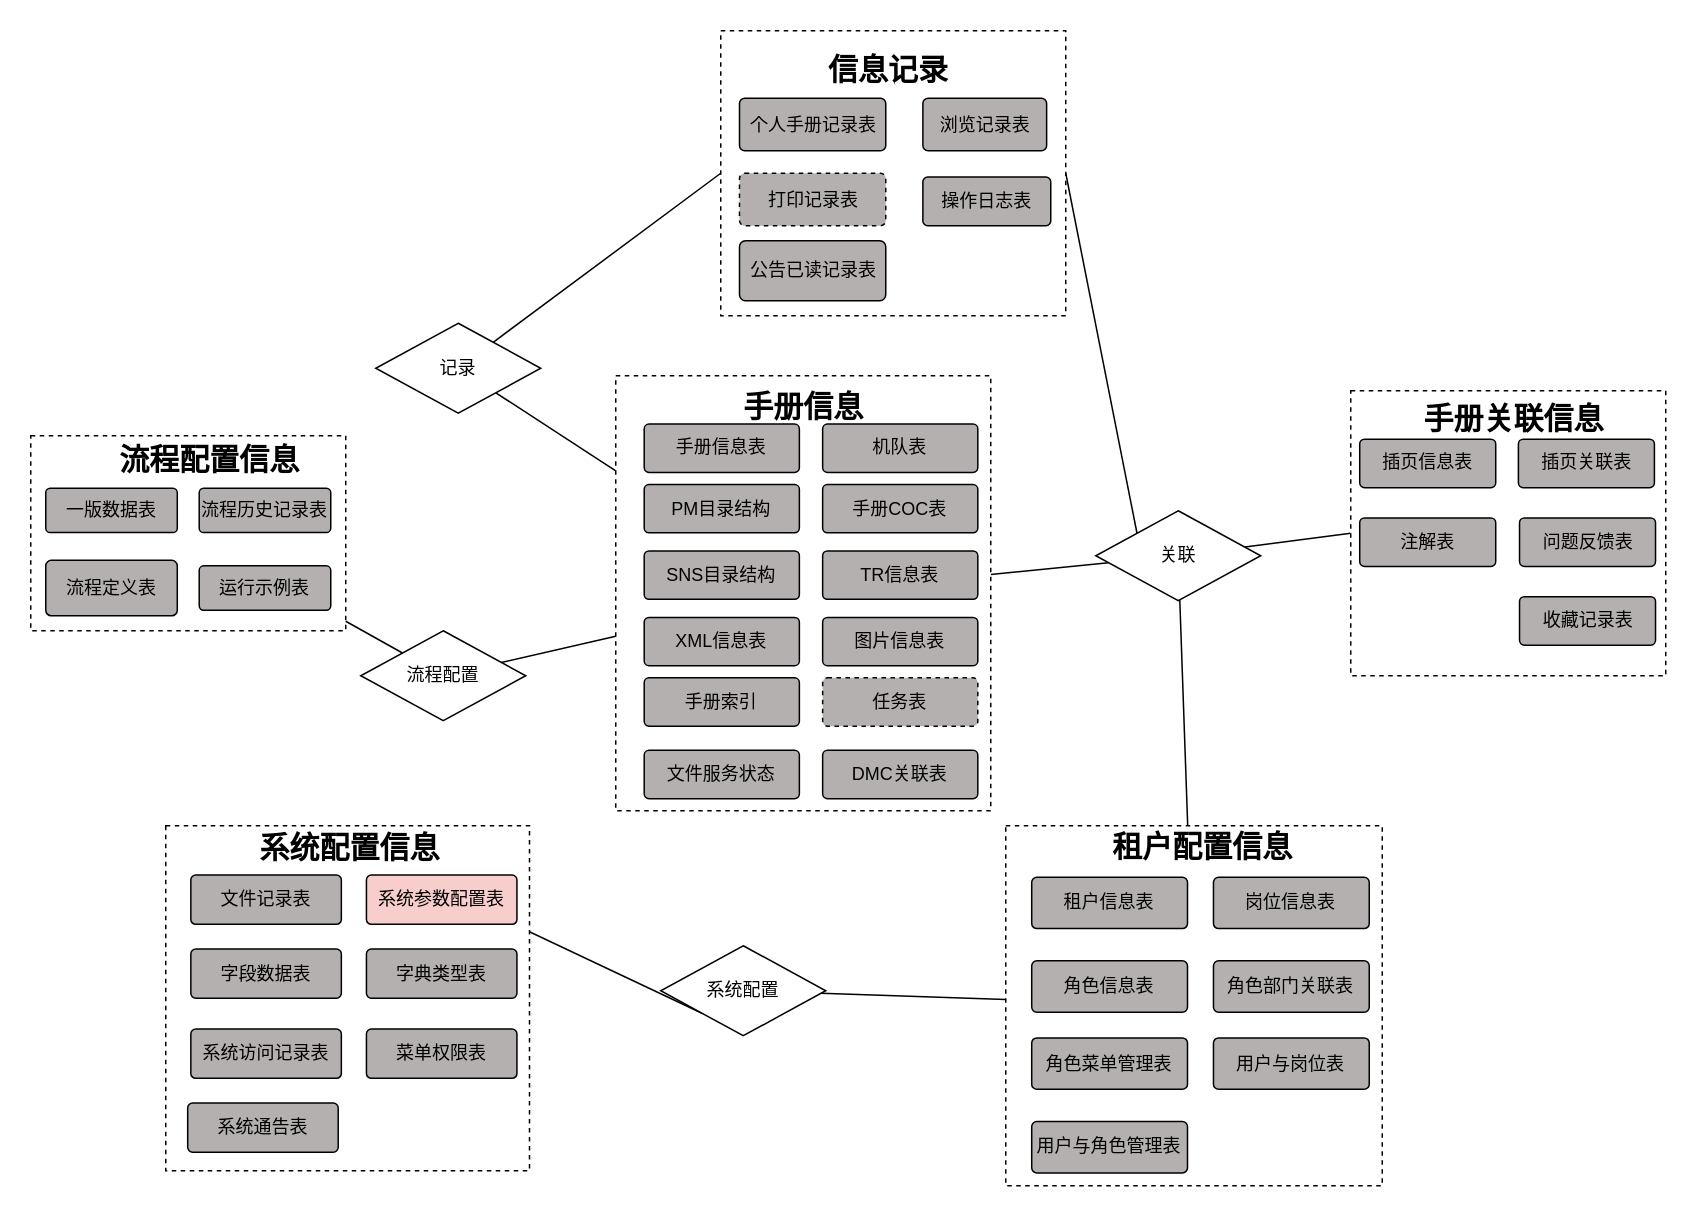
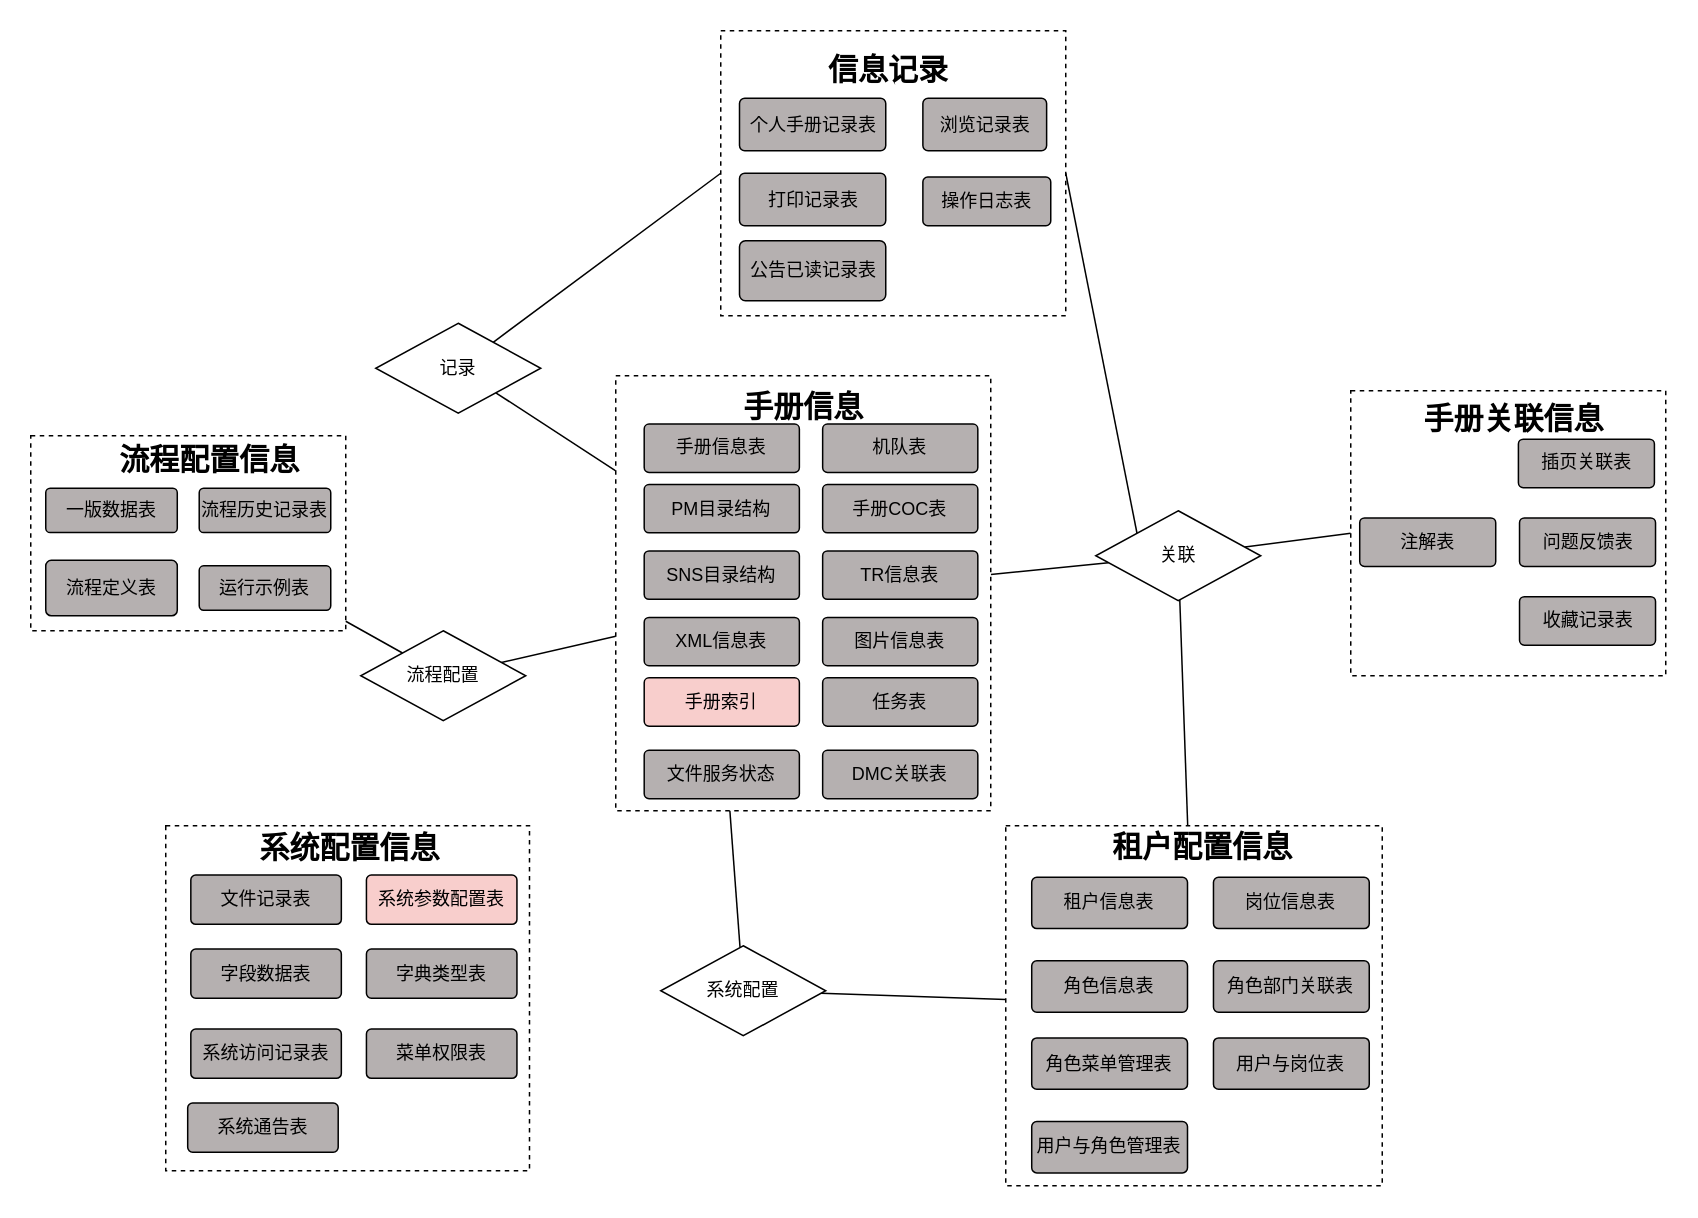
(813, 200) -> (813, 200)
(1428, 463) -> none
(722, 702) -> (722, 702)
(900, 702) -> (900, 702)
none -> (735, 878)
(611, 970) -> none
